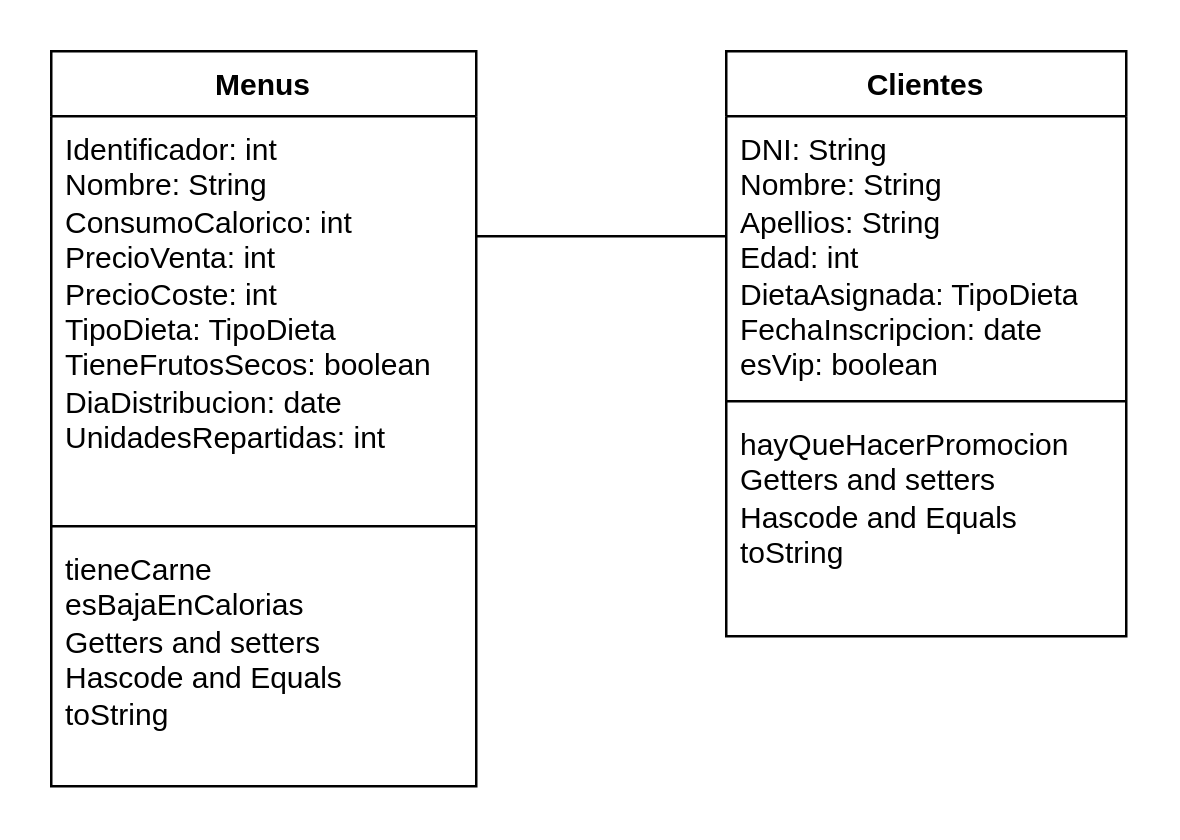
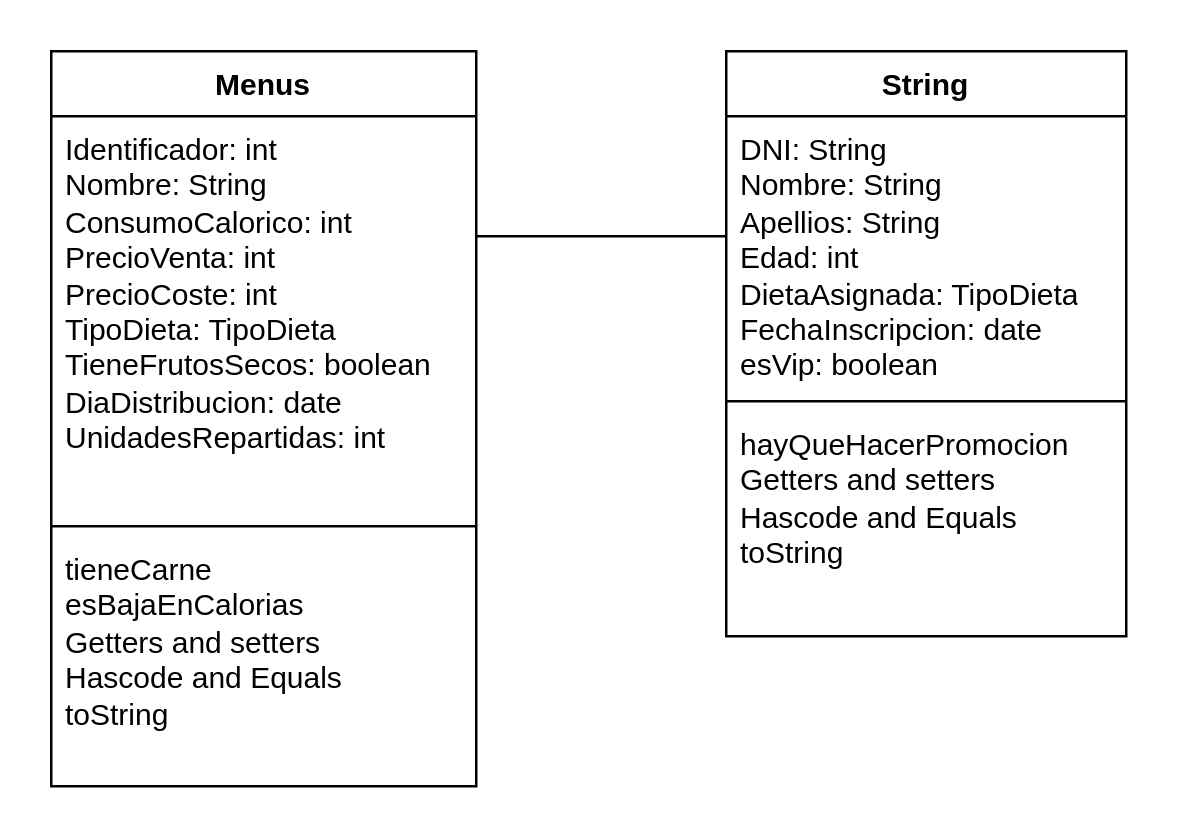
(926, 87) -> (926, 87)
